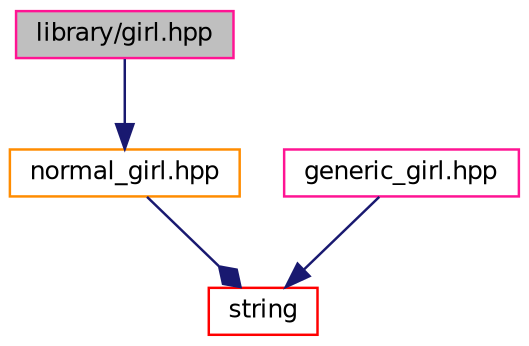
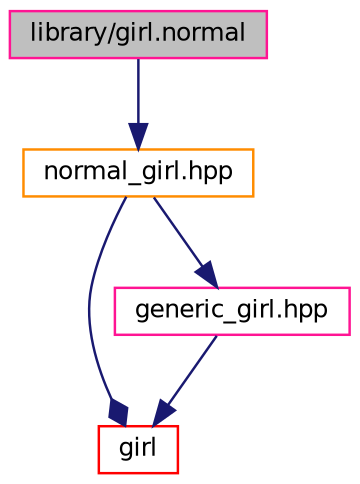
(125, 35) -> (138, 35)
none -> (178, 232)
(263, 311) -> (138, 450)
